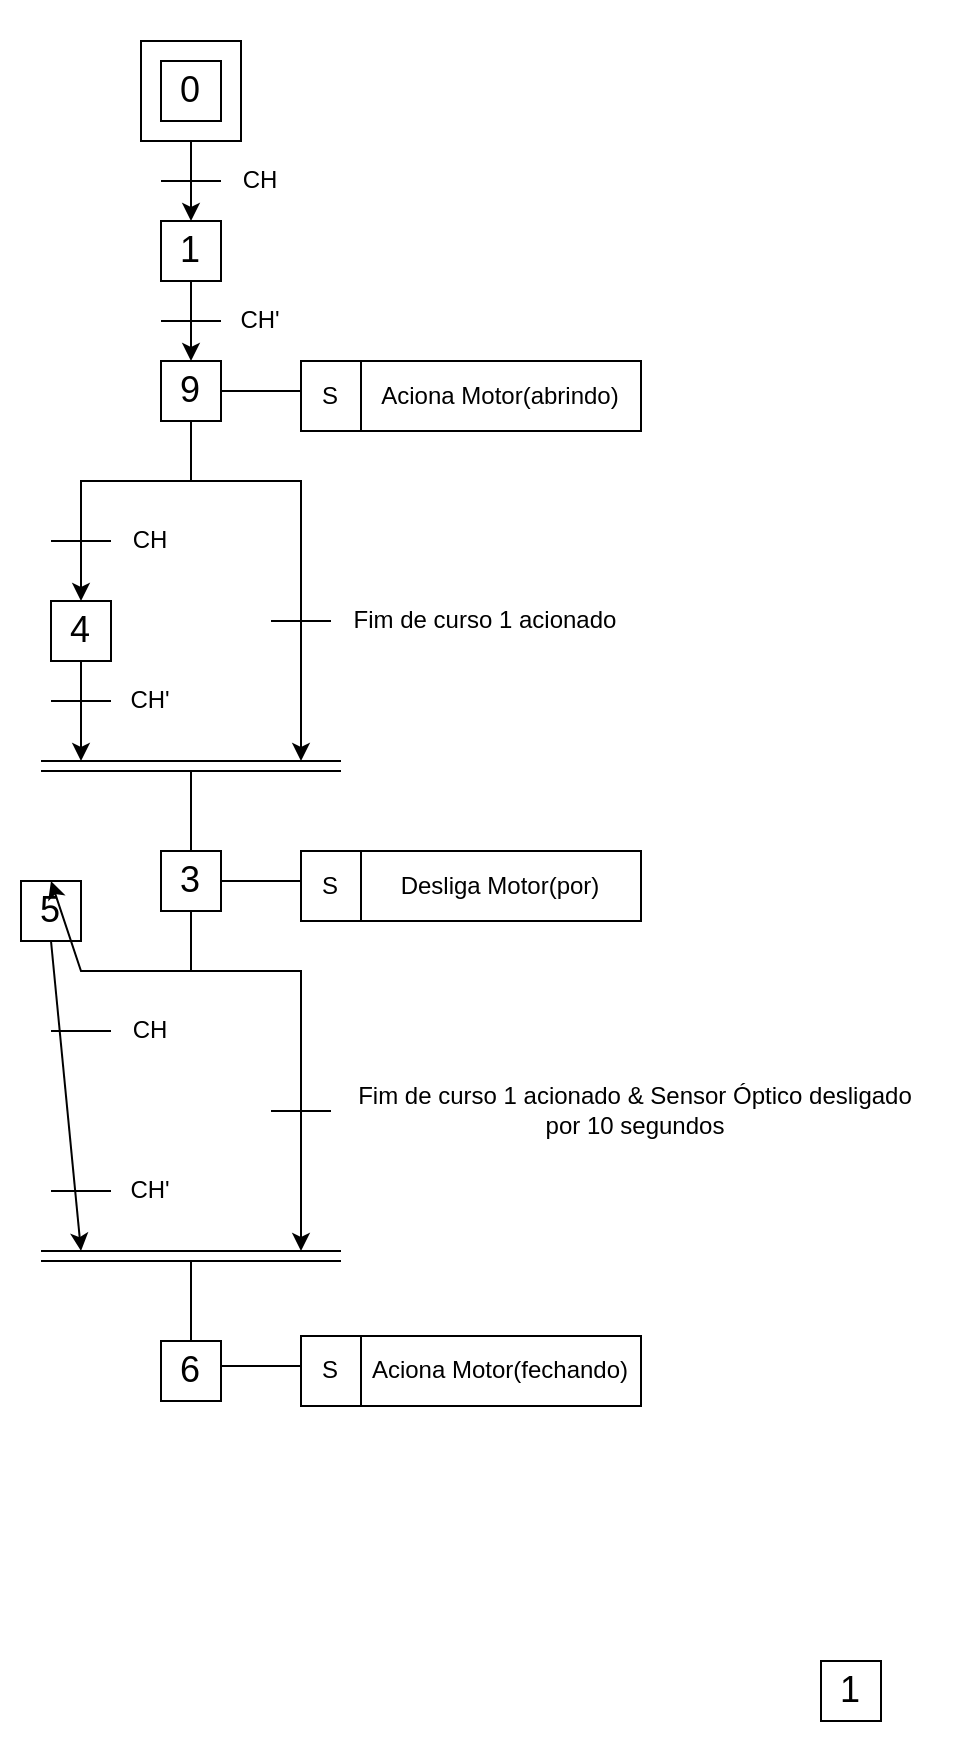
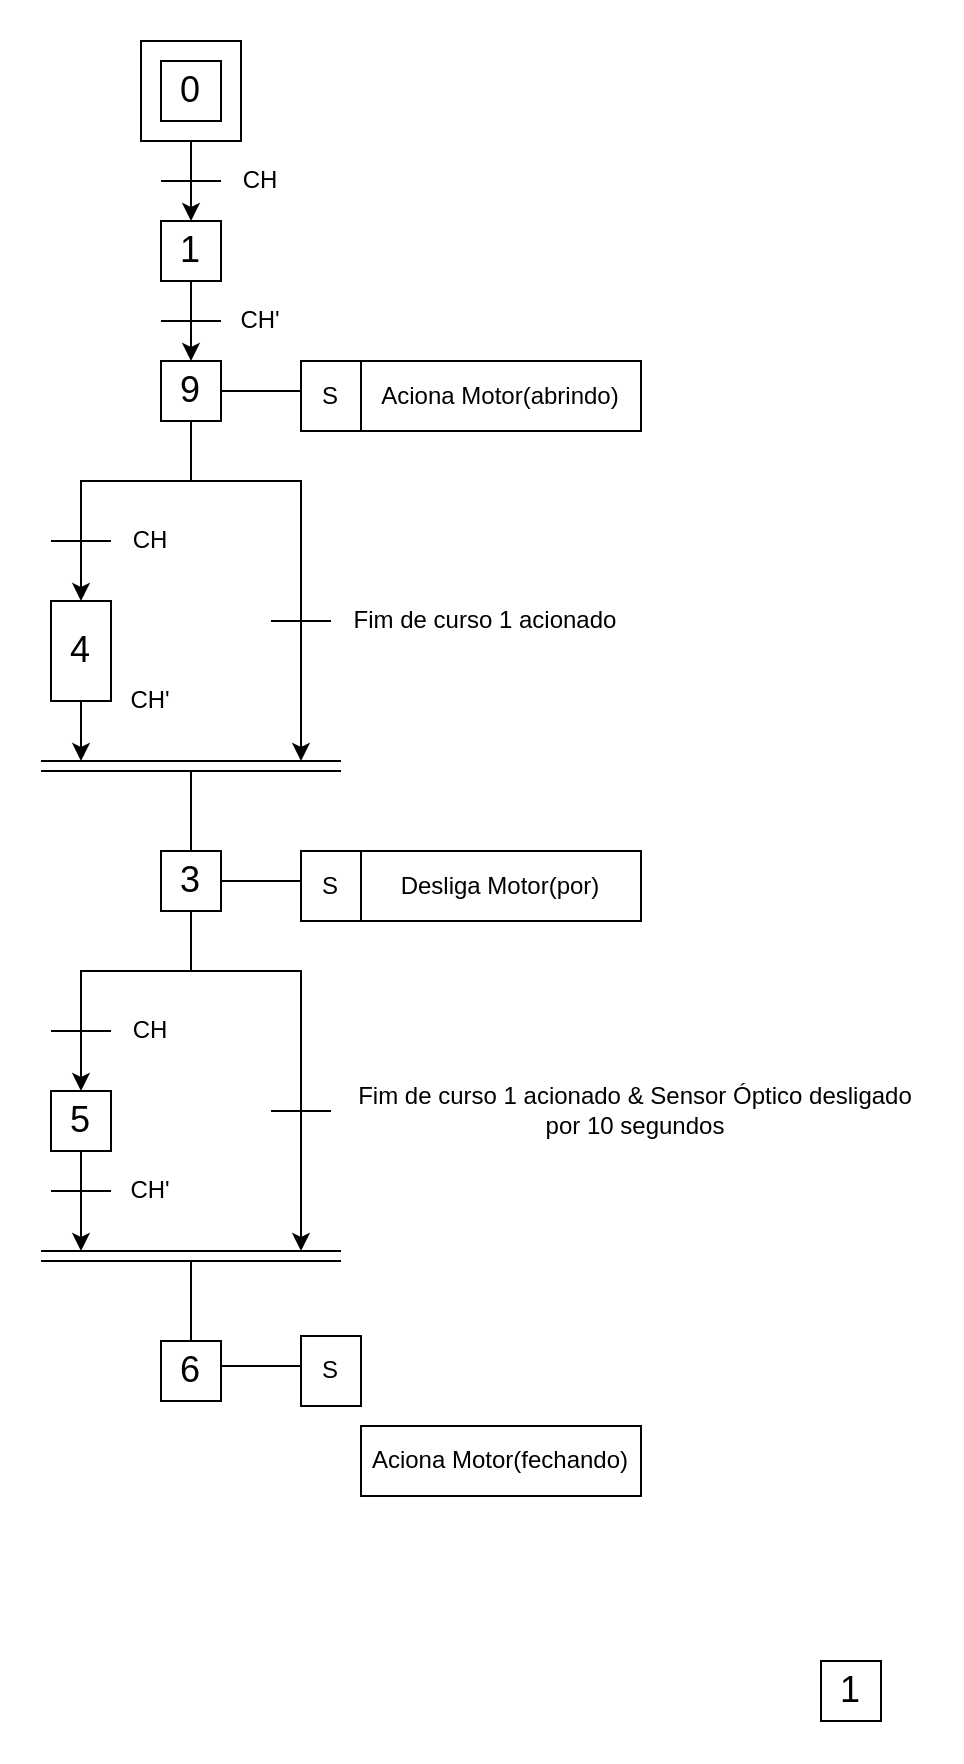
(81, 631) -> (81, 651)
(51, 911) -> (81, 1121)
(501, 1371) -> (501, 1461)
